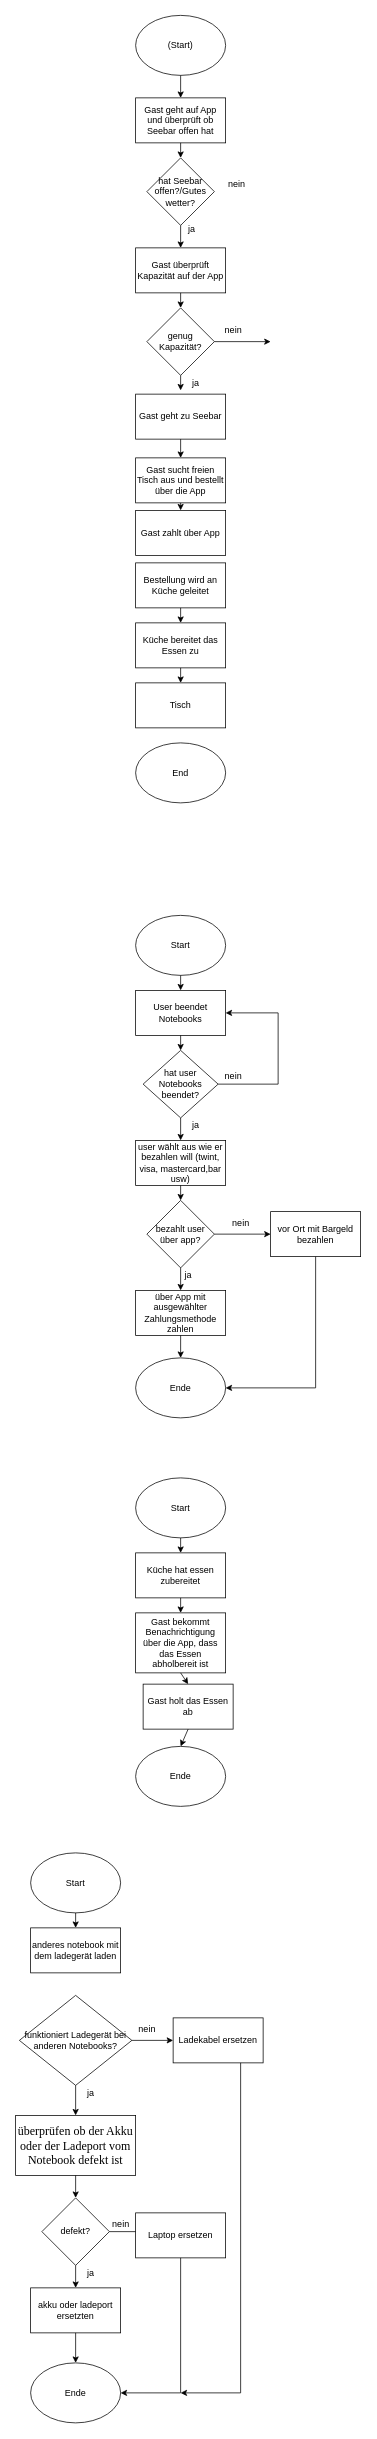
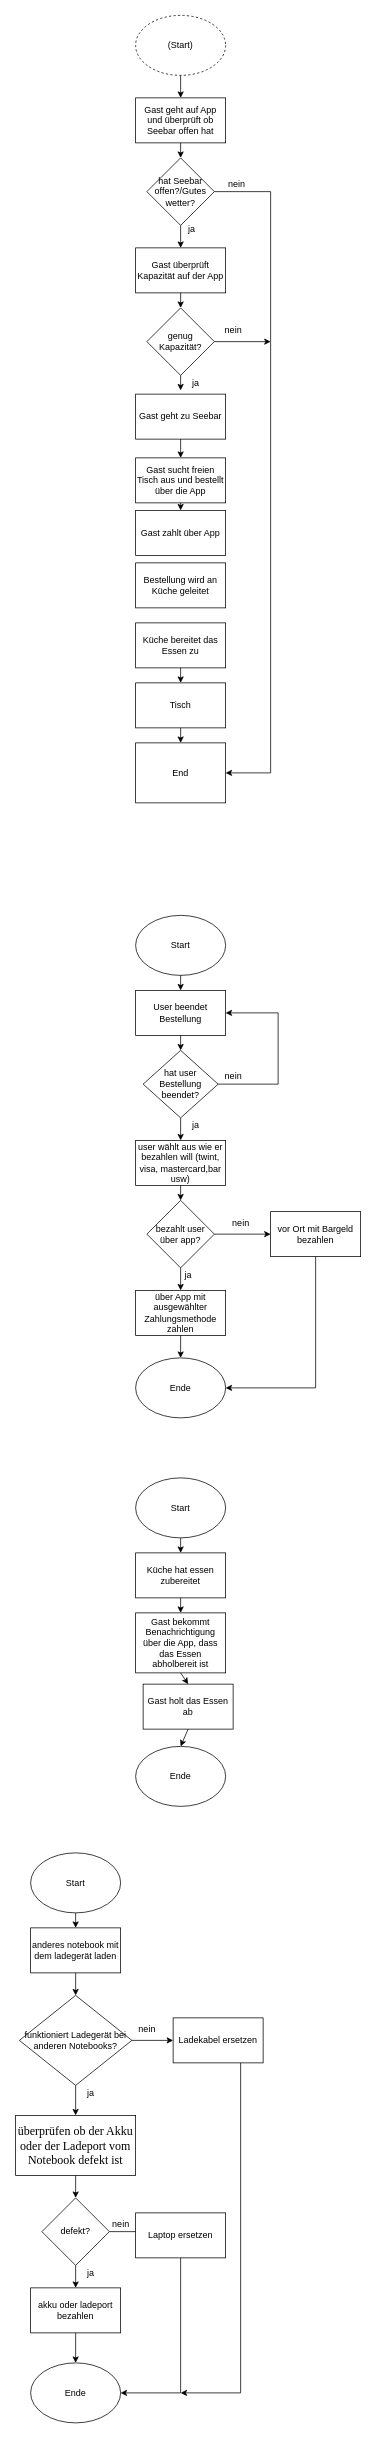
(180, 45) -> (180, 45)
none -> (270, 455)
(180, 613) -> none
none -> (180, 733)
(180, 773) -> (180, 773)
(180, 1013) -> (180, 1013)
(180, 1084) -> (180, 1084)
none -> (75, 1981)
(75, 2310) -> (75, 2310)
